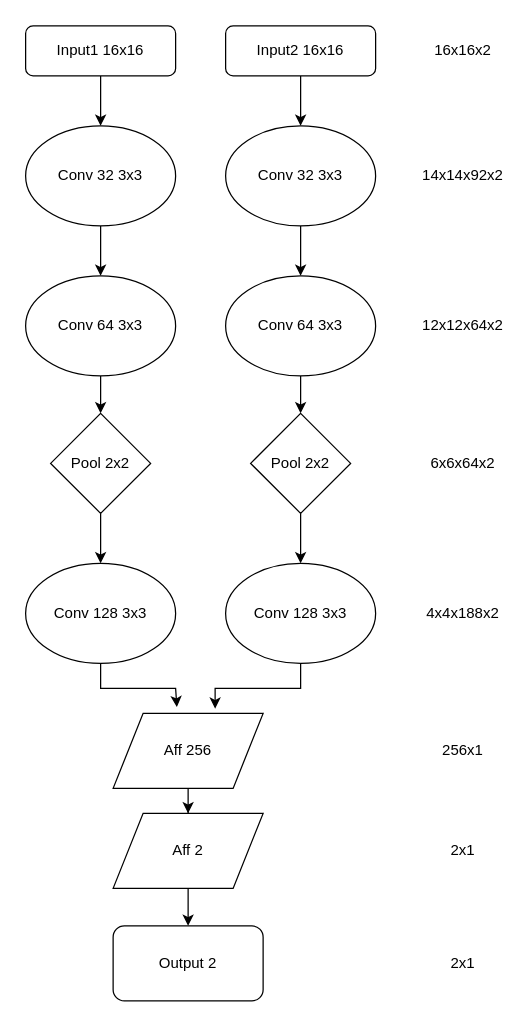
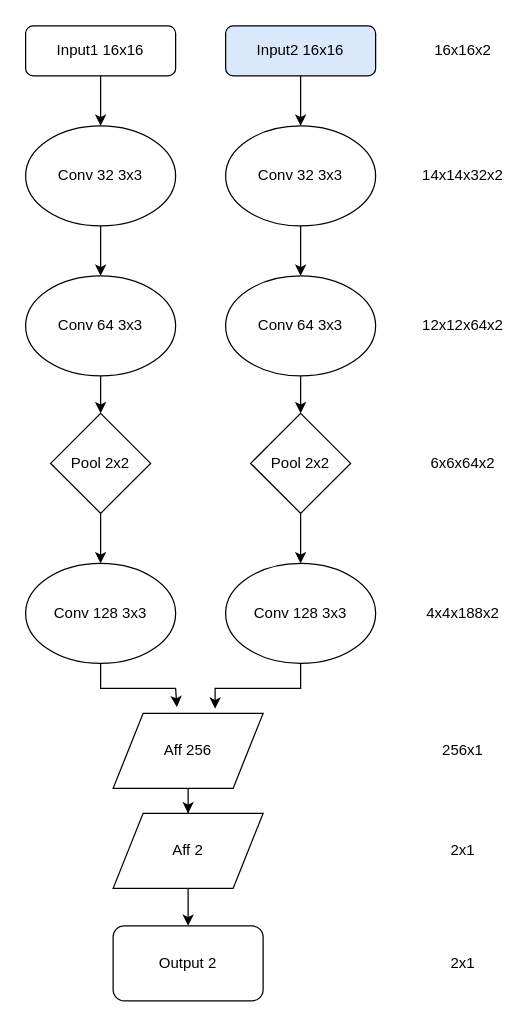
(301, 51) -> (301, 51)
(463, 176) -> (463, 176)
